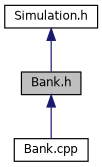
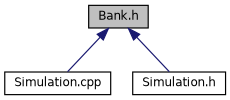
(51, 56) -> (153, 54)
(51, 150) -> (58, 83)
